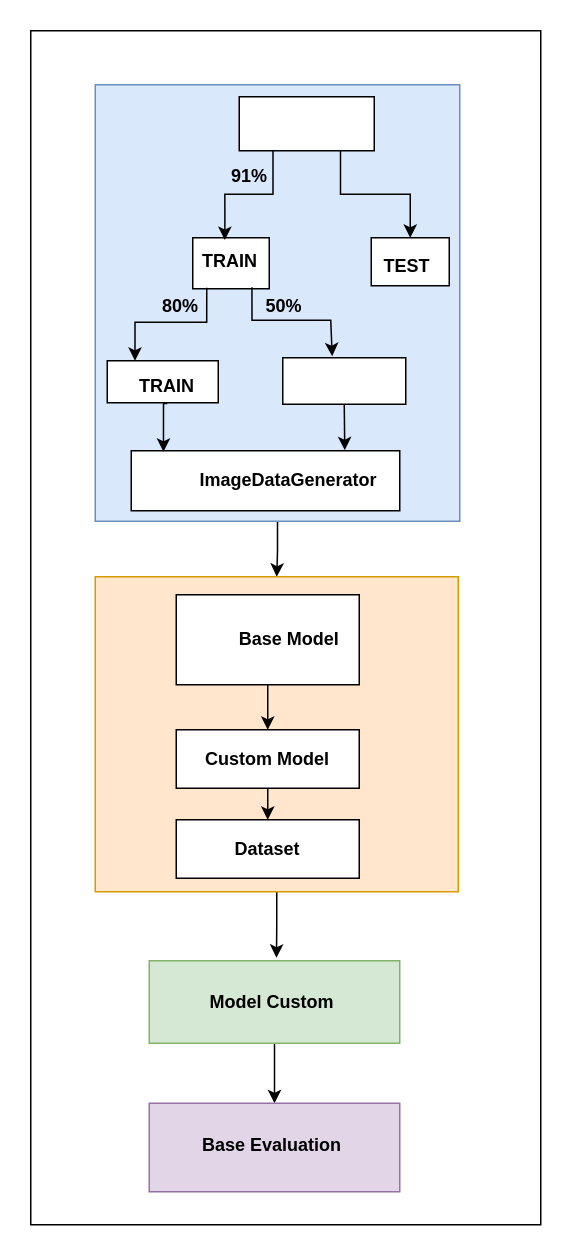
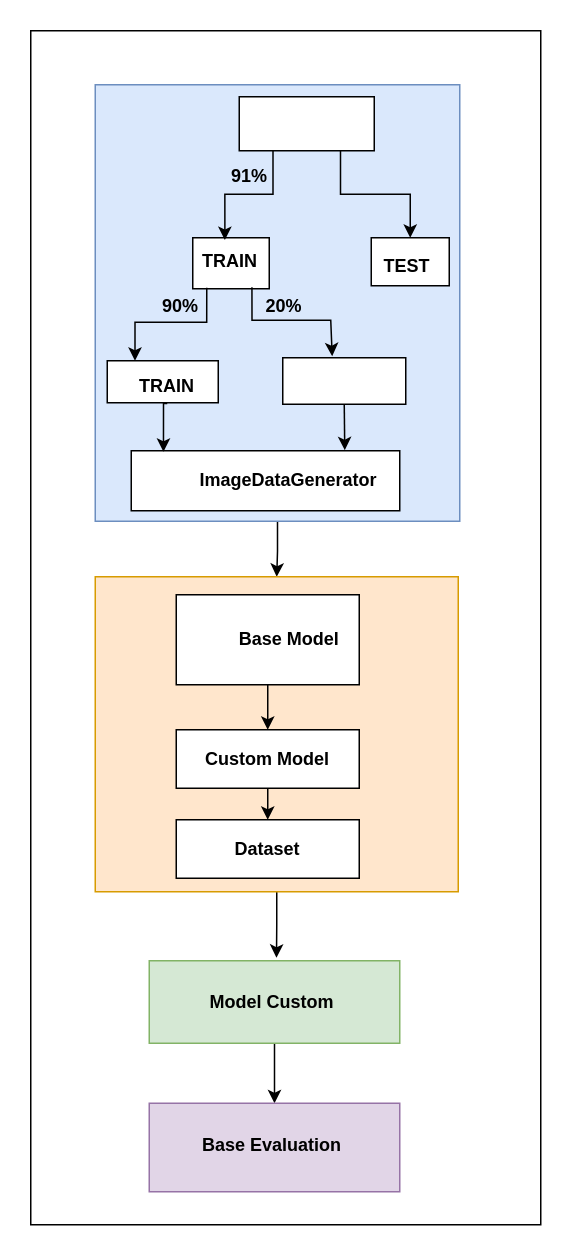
(181, 307) -> (181, 307)
(284, 307) -> (284, 307)
